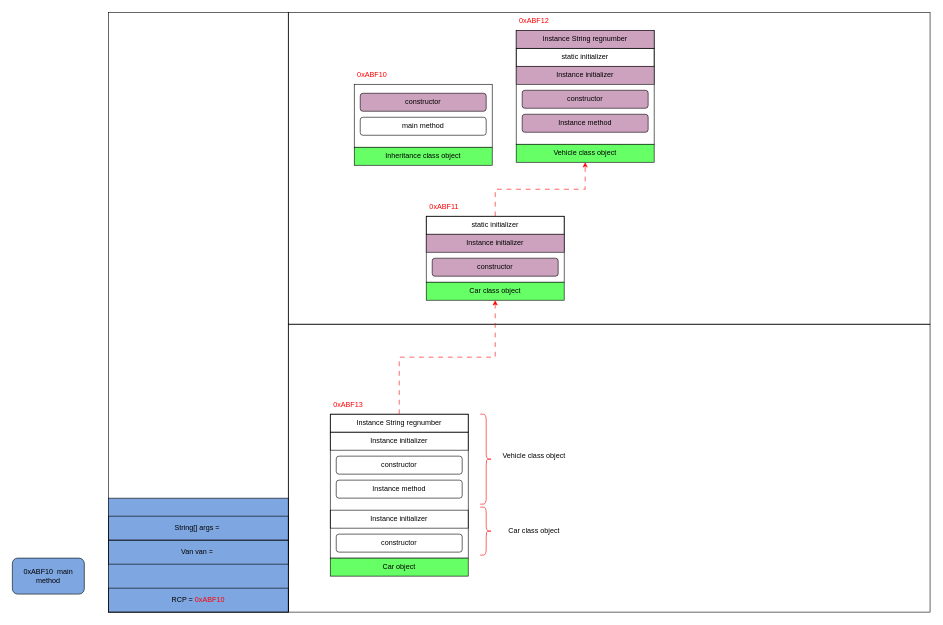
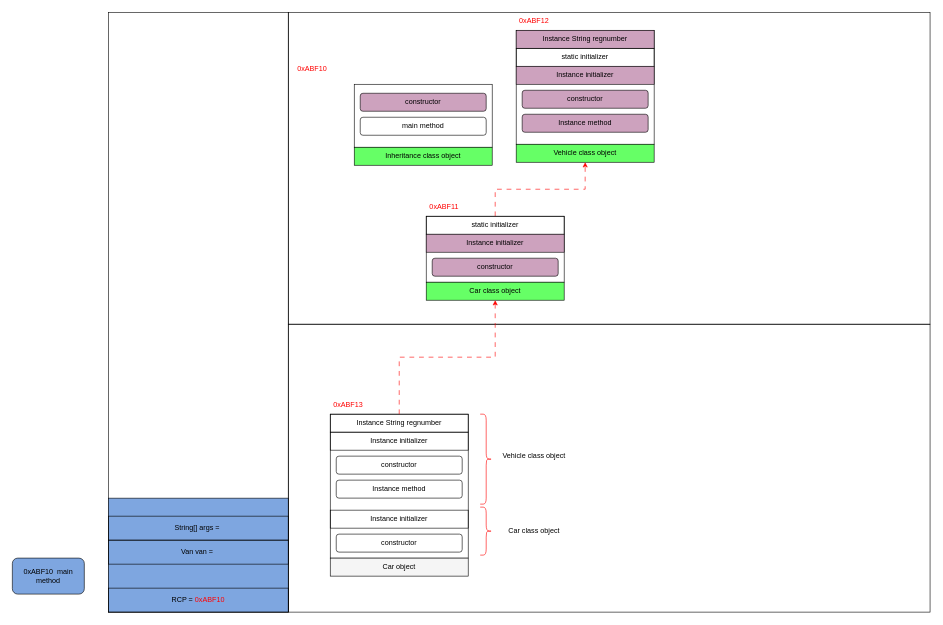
(372, 75) -> (312, 69)
(399, 567) -> (399, 567)
